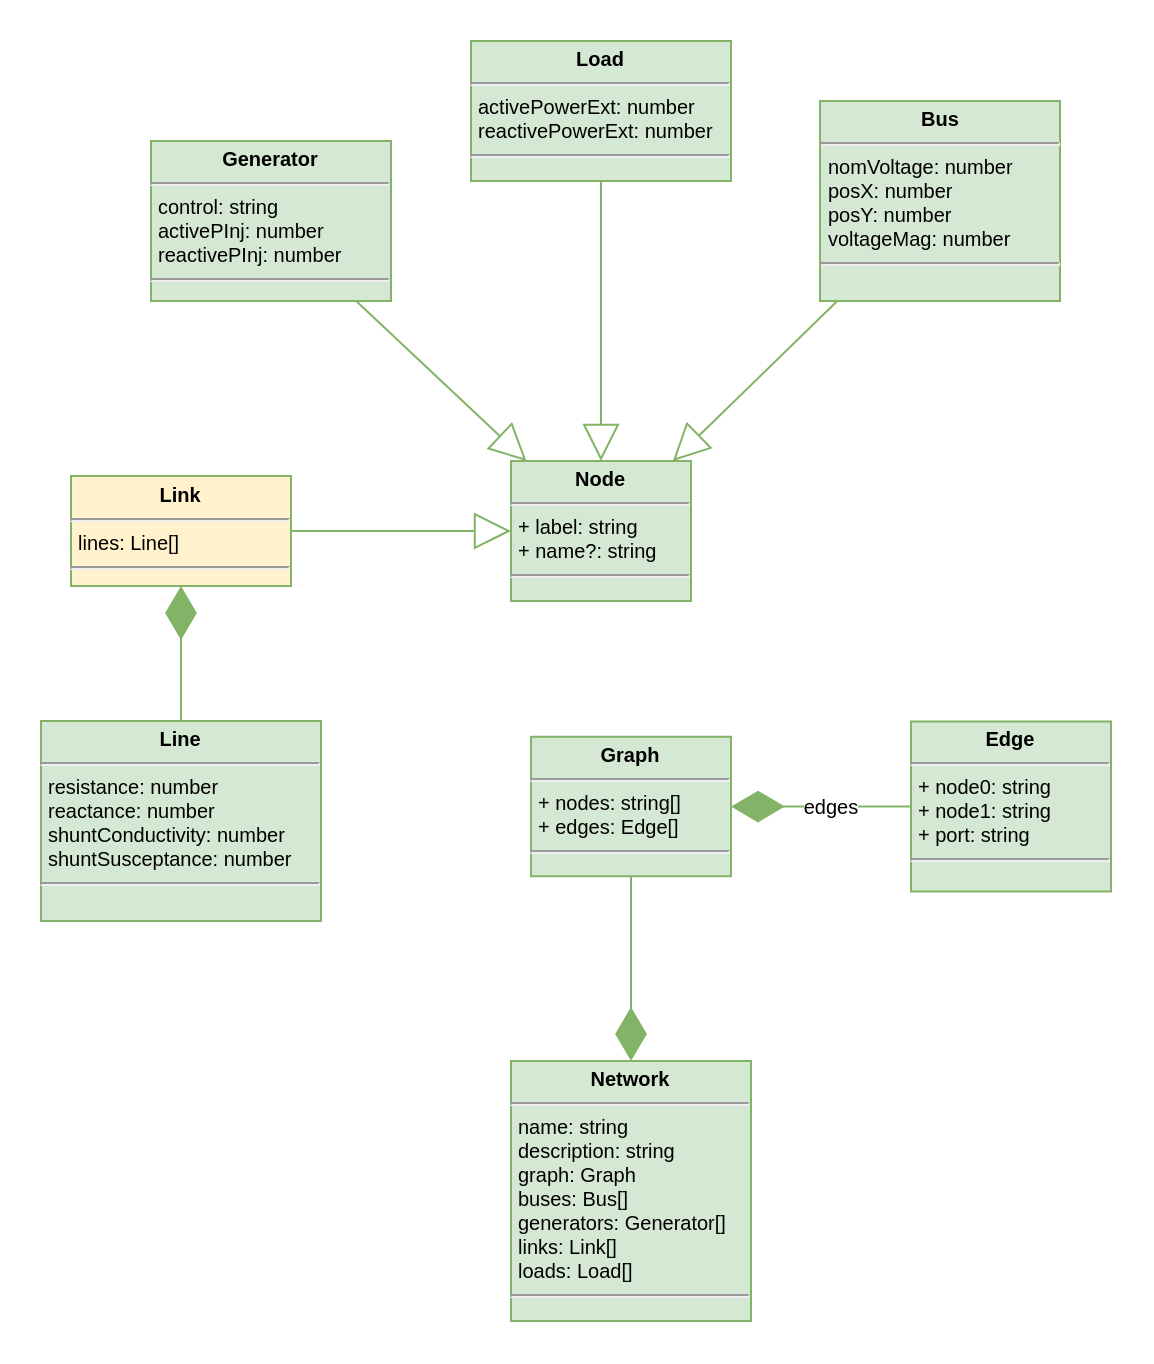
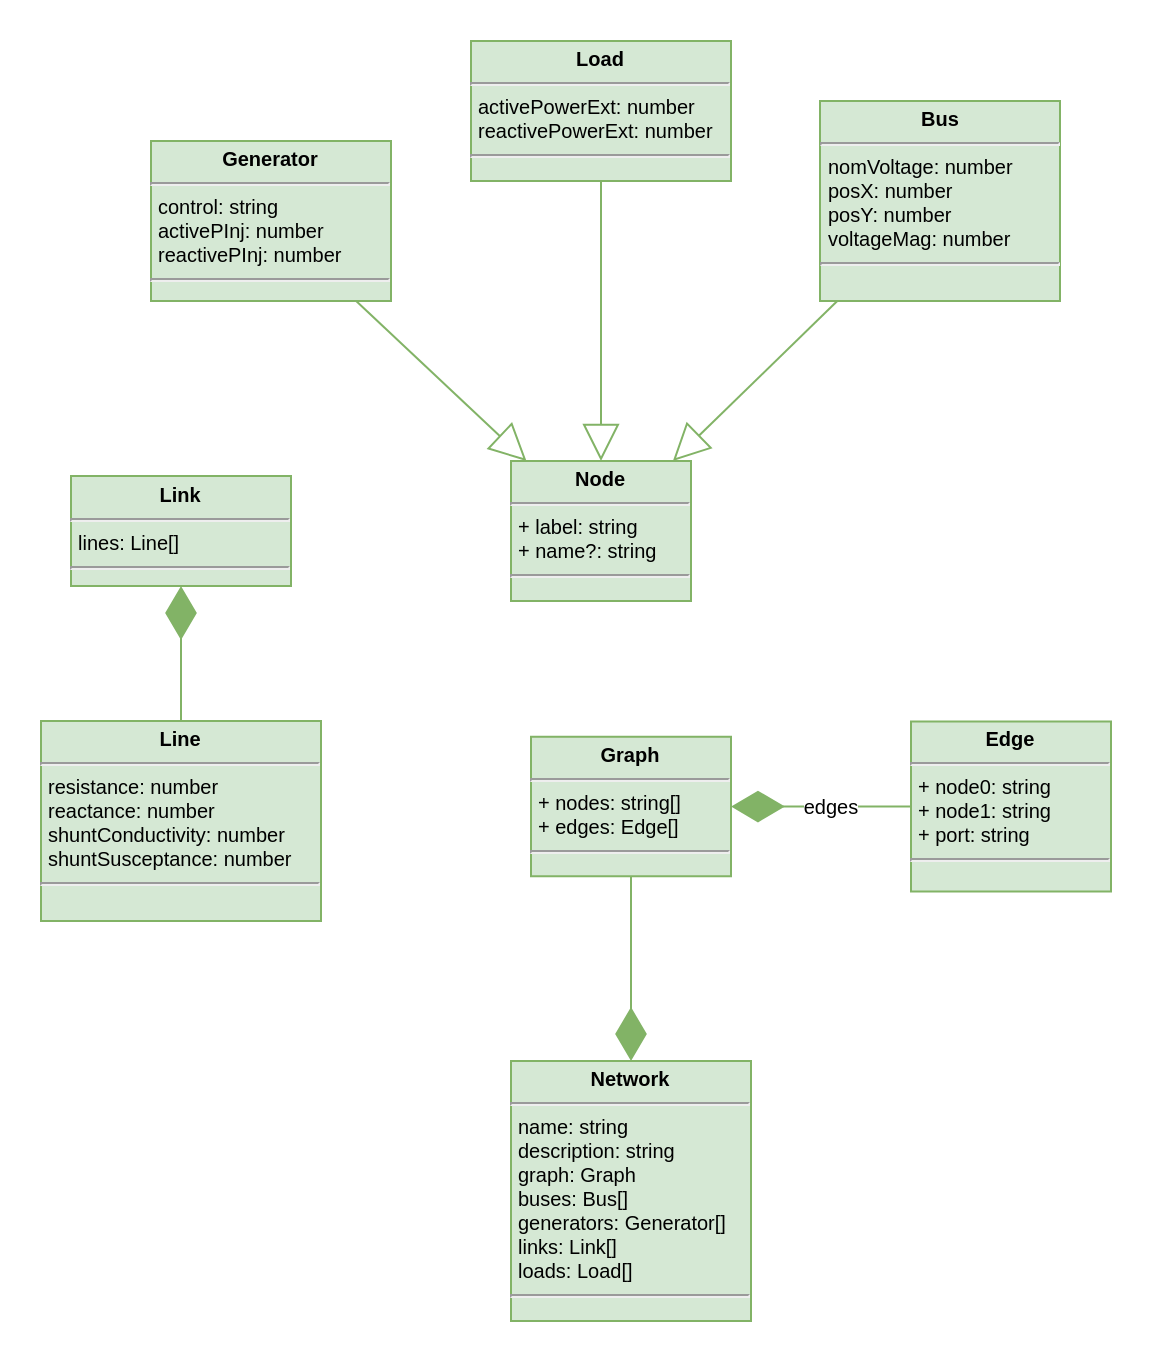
(181, 531) -> (181, 531)
(382, 531) -> none
